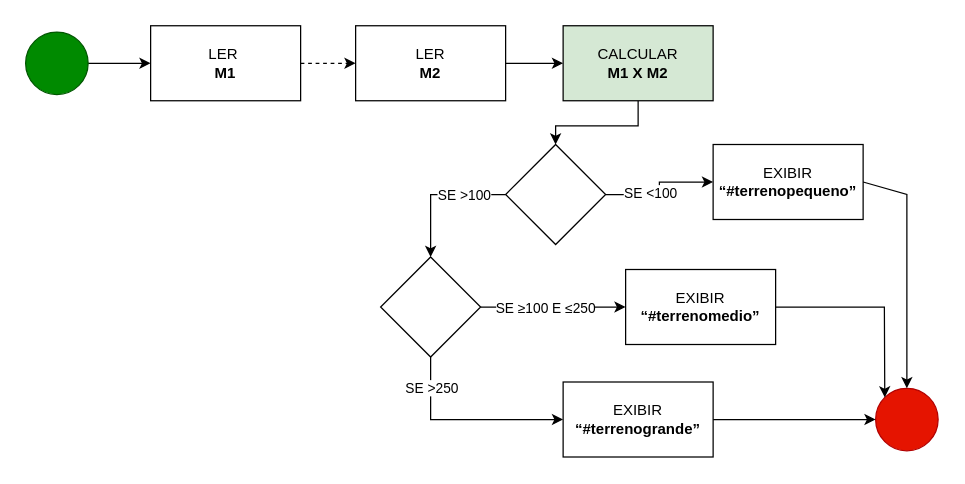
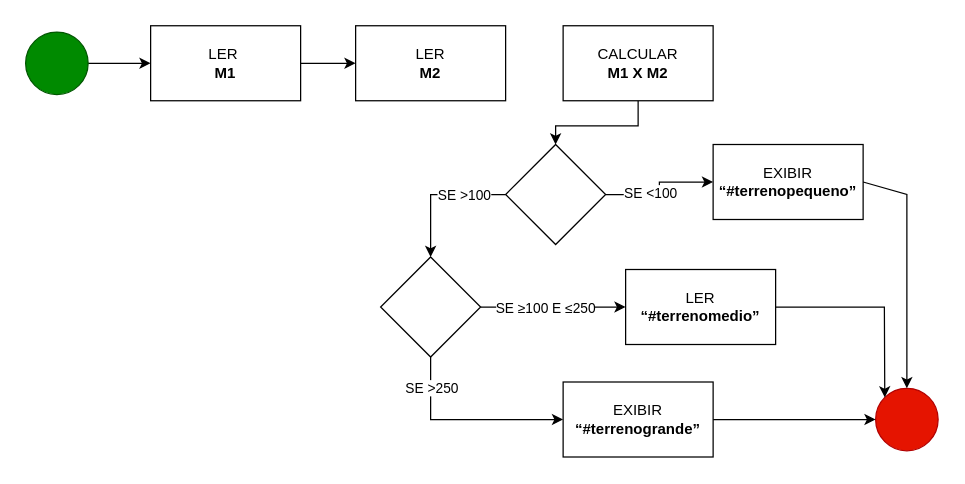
(324, 63) -> (324, 63)
(530, 63) -> none
(638, 63) -> (638, 63)
(701, 307) -> (701, 307)
